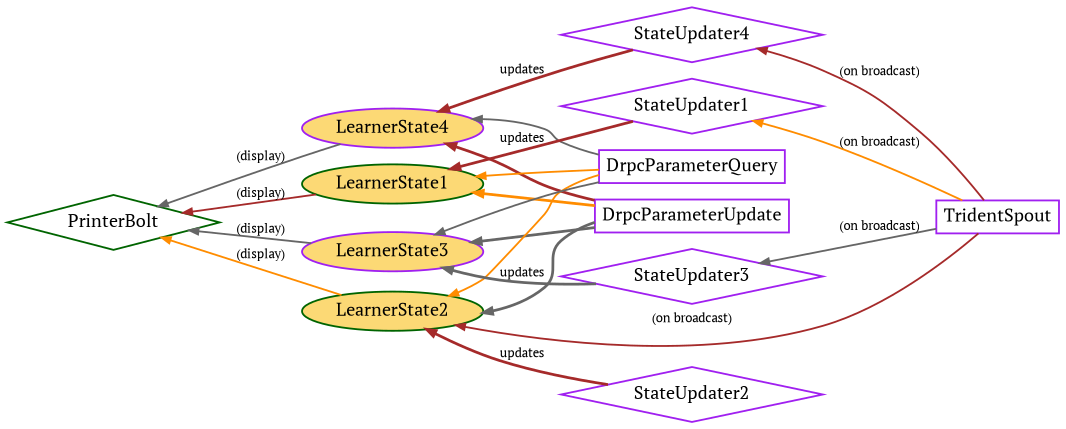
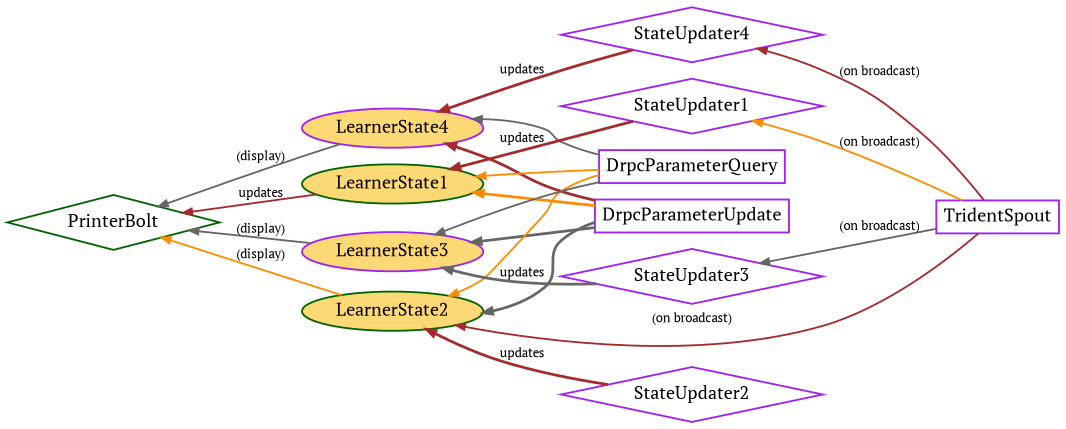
(261, 194) -> (261, 194)
